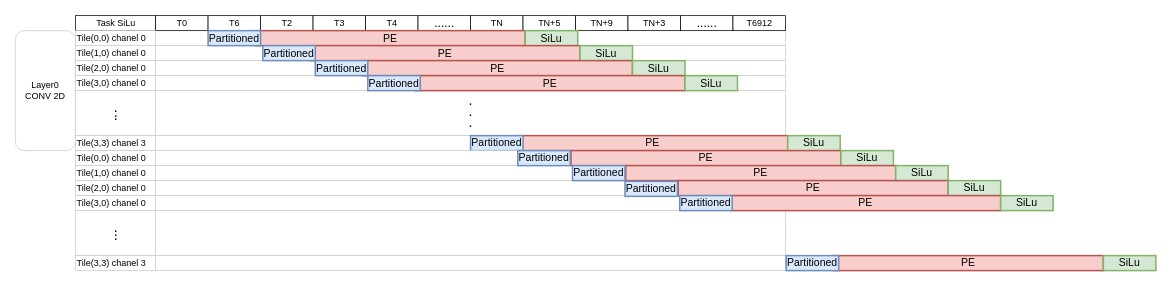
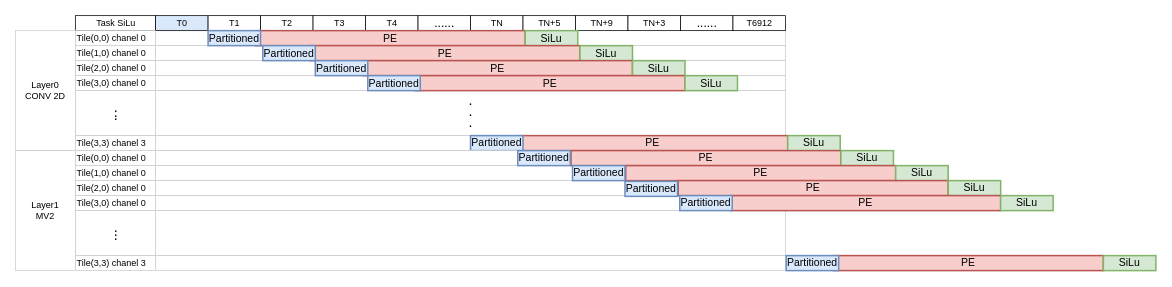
(182, 23) -> (182, 23)
(235, 23) -> (235, 23)
(45, 90) -> (45, 90)
none -> (45, 210)
